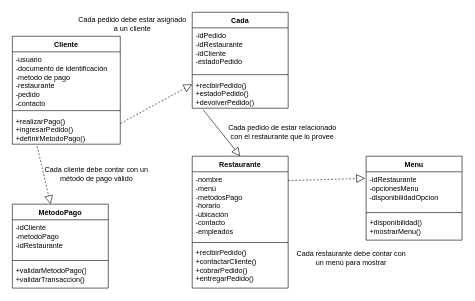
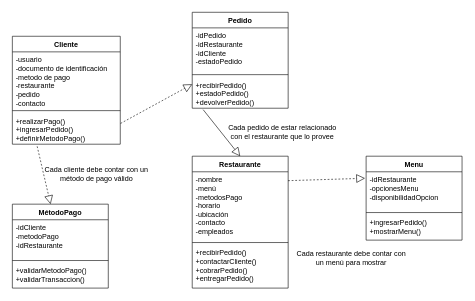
(240, 21) -> (240, 21)
(132, 24) -> none
(399, 228) -> (402, 228)
